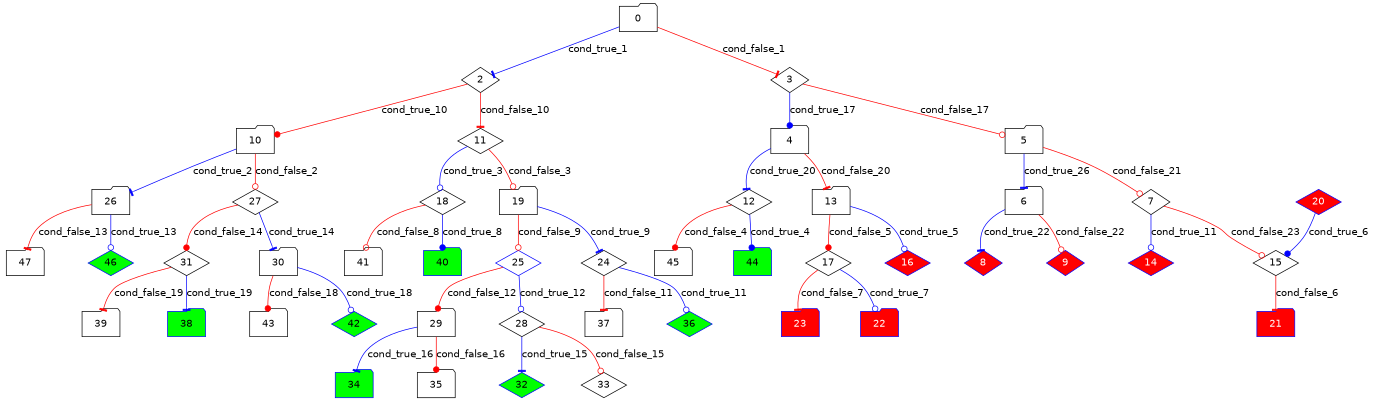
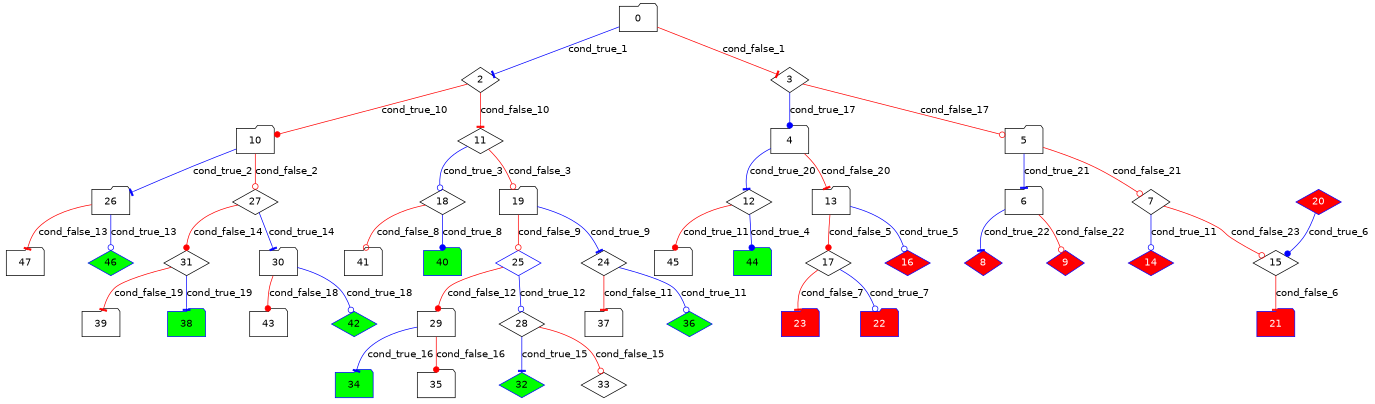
(1057, 171) -> (1057, 171)
(716, 233) -> (716, 233)
